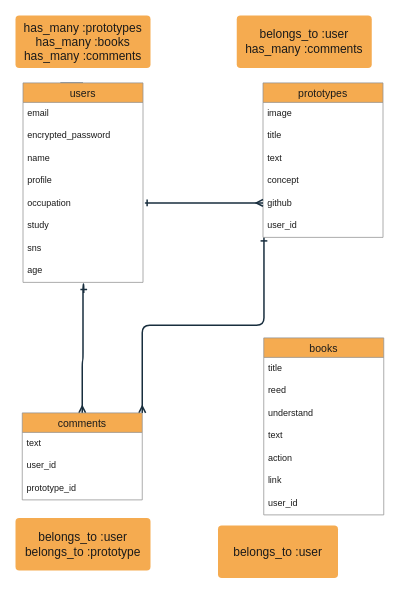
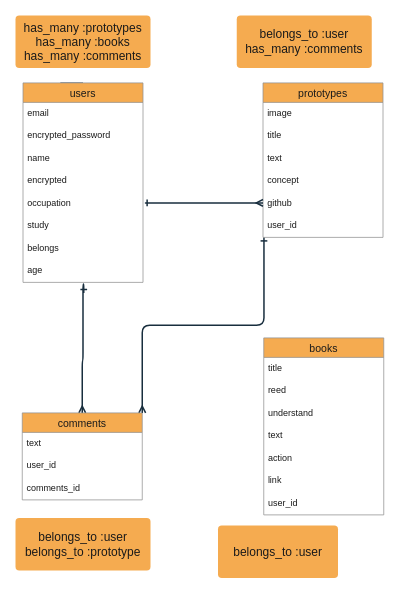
(42, 180) -> (50, 180)
(35, 248) -> (43, 248)
(55, 488) -> (53, 488)
